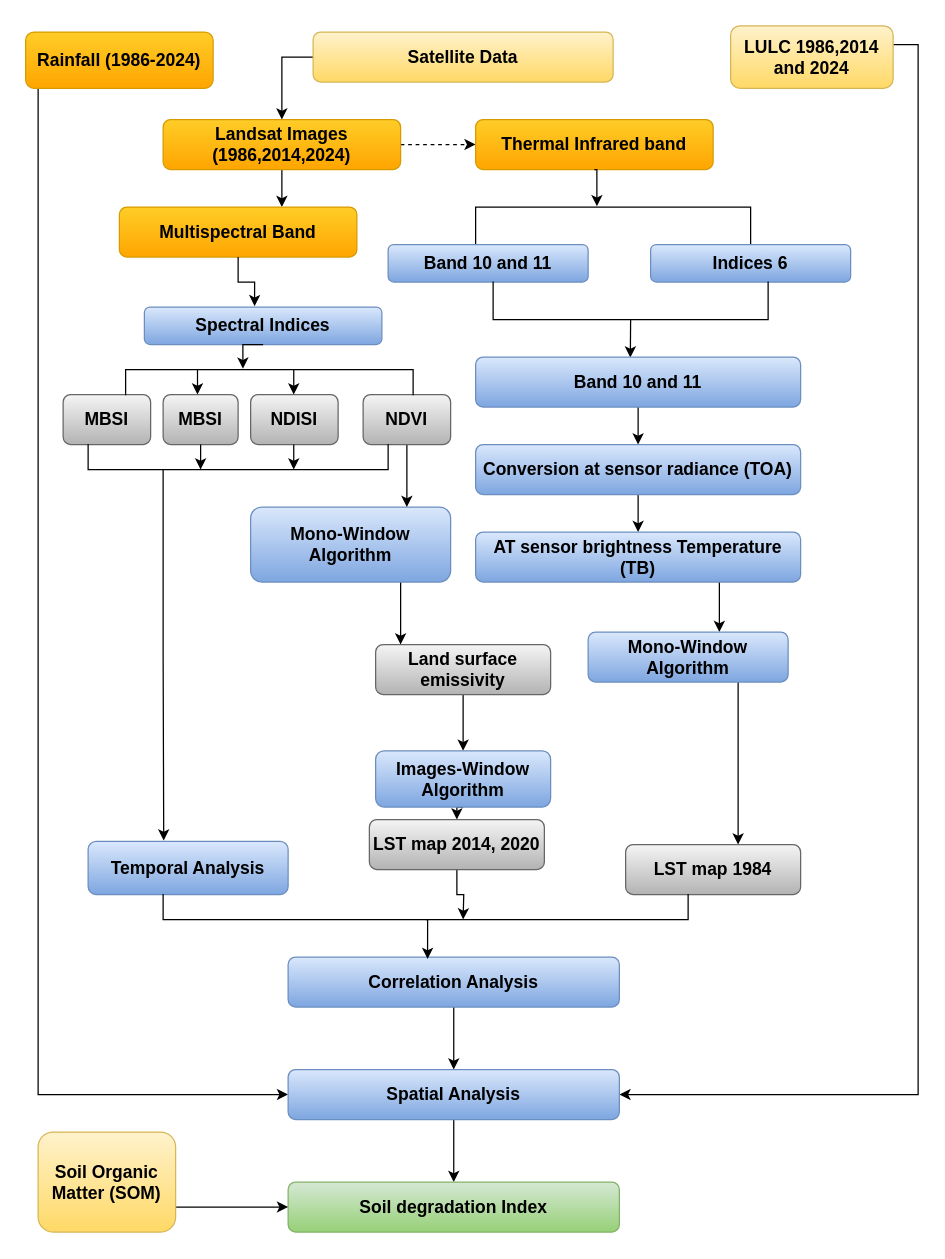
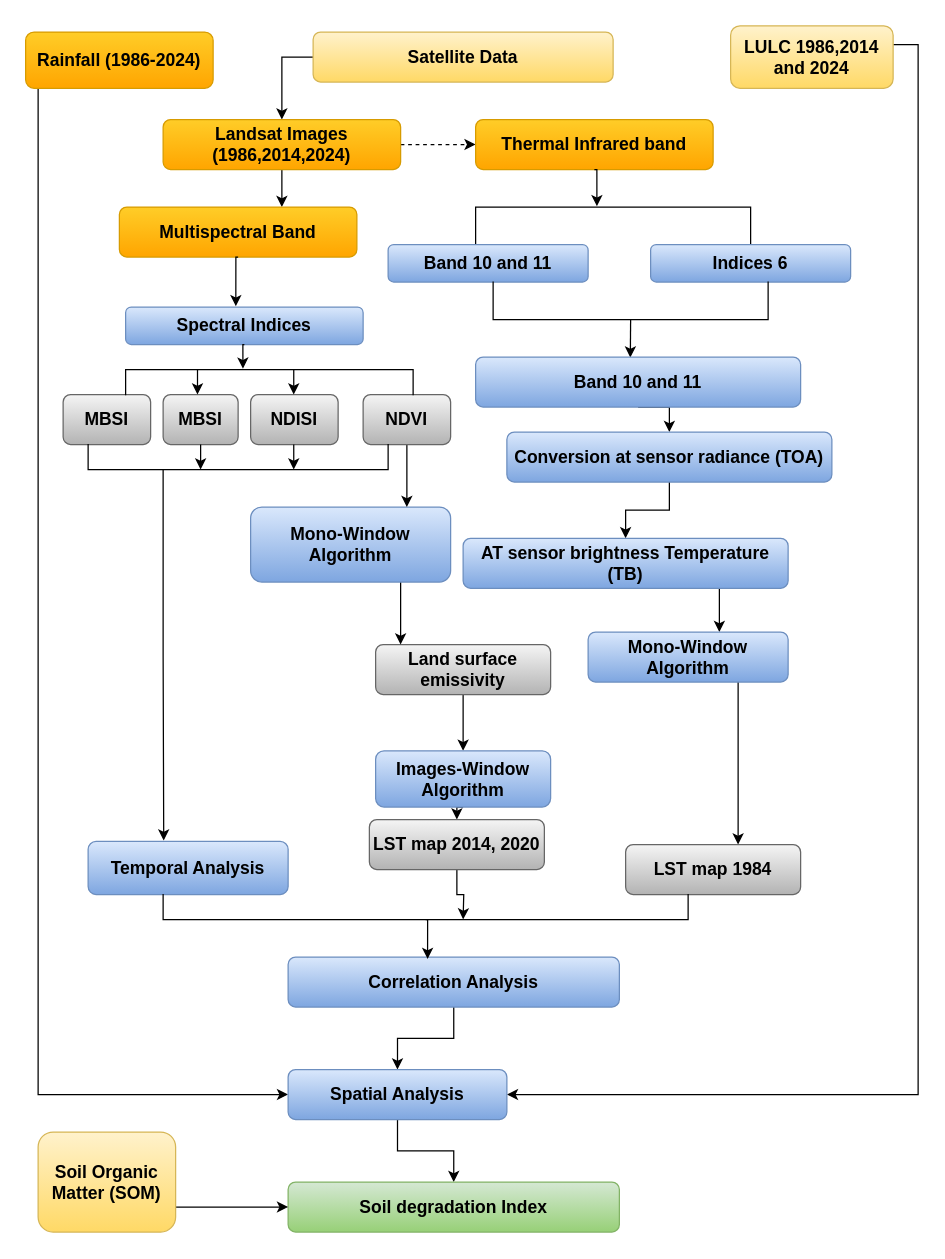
(263, 326) -> (244, 326)
(638, 469) -> (669, 457)
(638, 557) -> (626, 563)
(454, 1094) -> (398, 1094)
